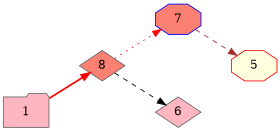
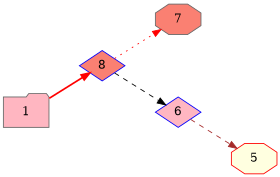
(178, 19) -> (178, 19)
(213, 40) -> (210, 132)
(102, 66) -> (102, 66)
(178, 112) -> (178, 112)
